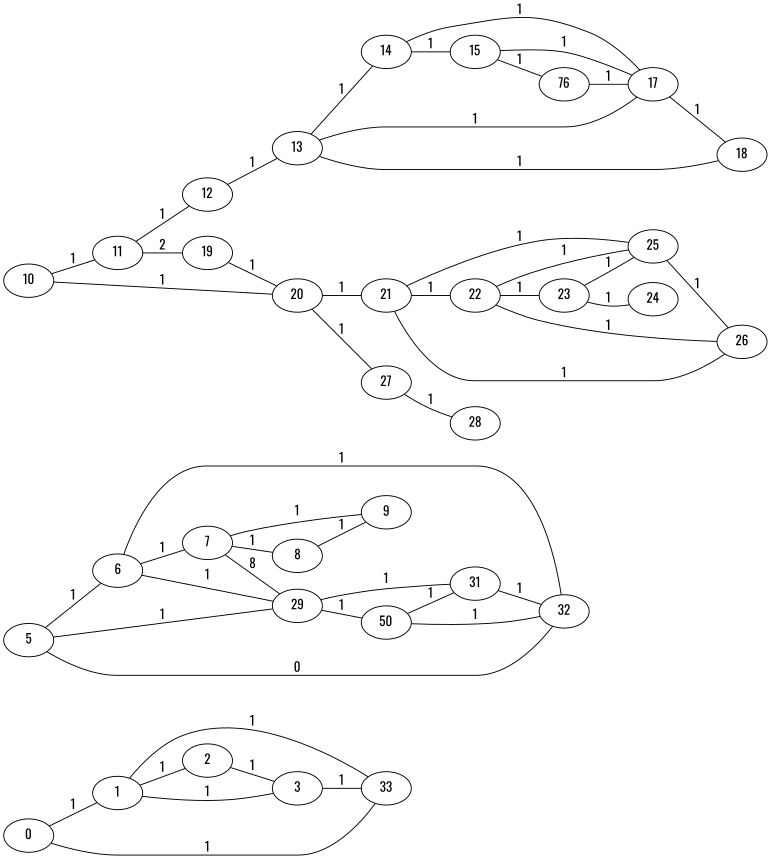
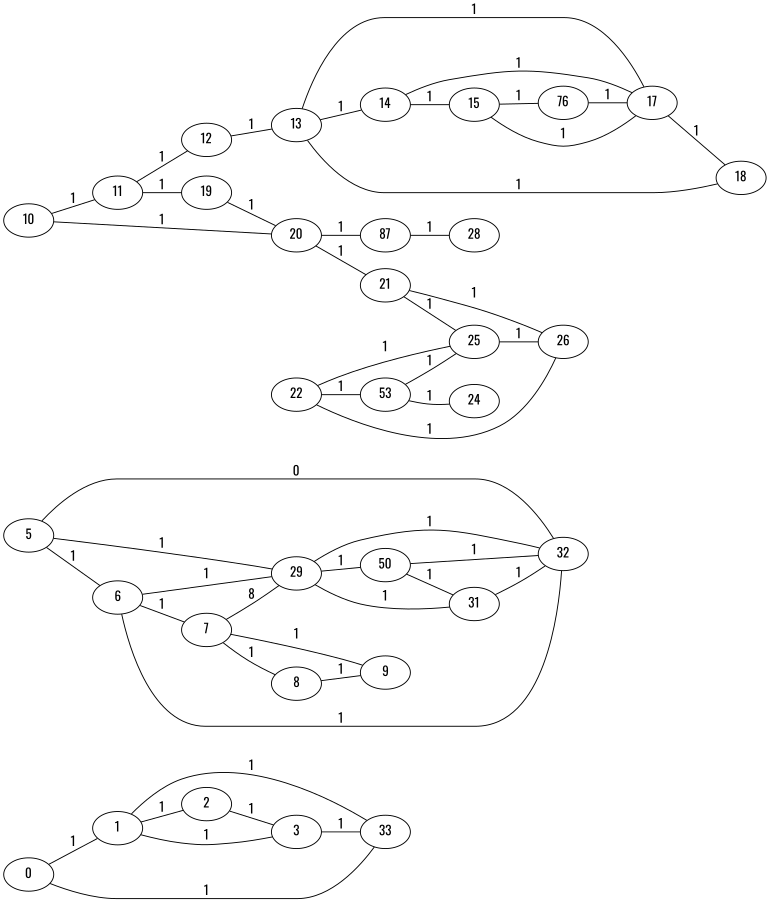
(163, 246) -> (162, 186)
(431, 296) -> none
(564, 296) -> (385, 395)
(386, 383) -> (385, 235)
none -> (425, 530)
